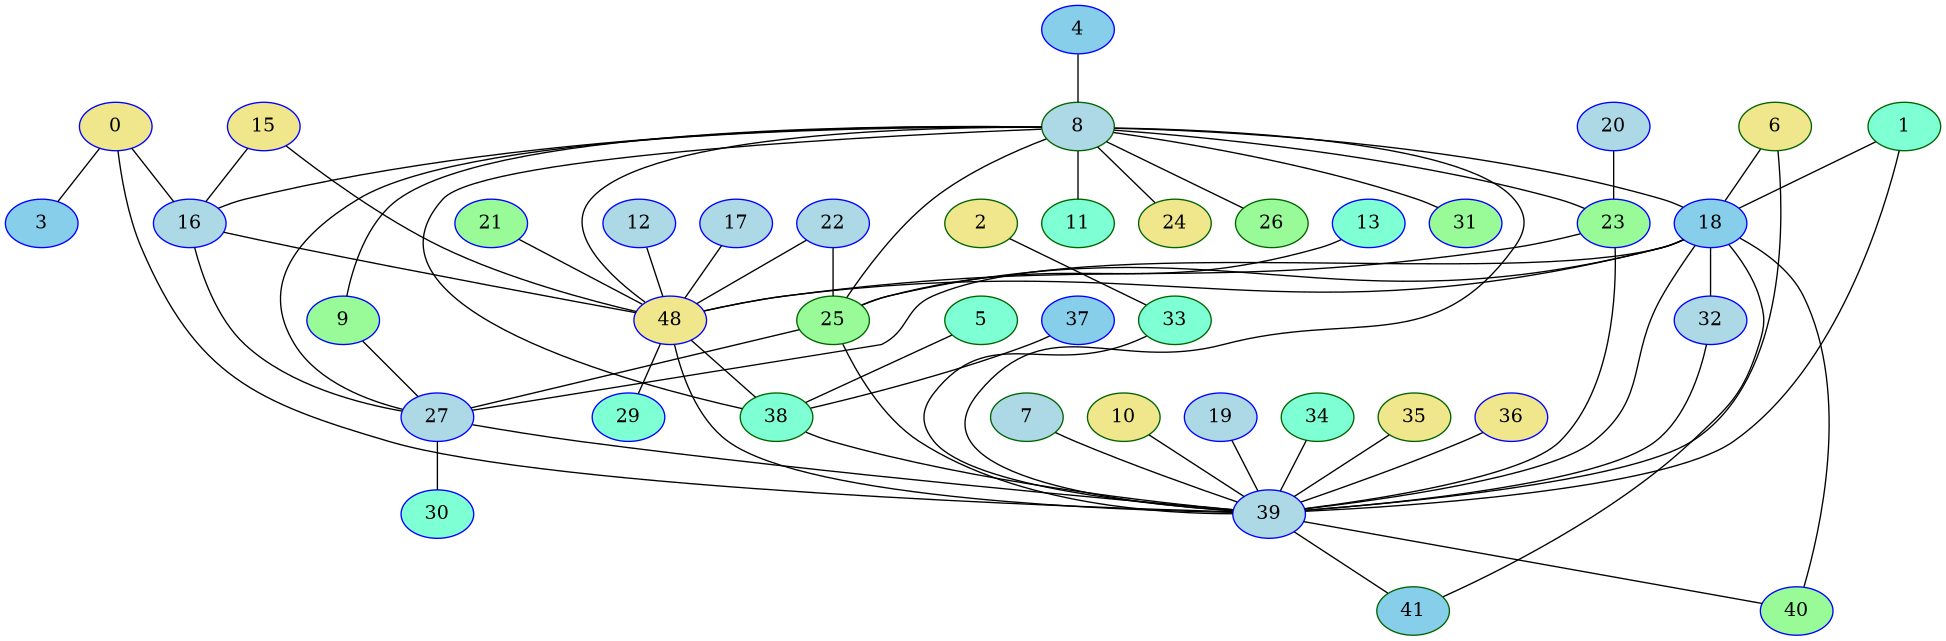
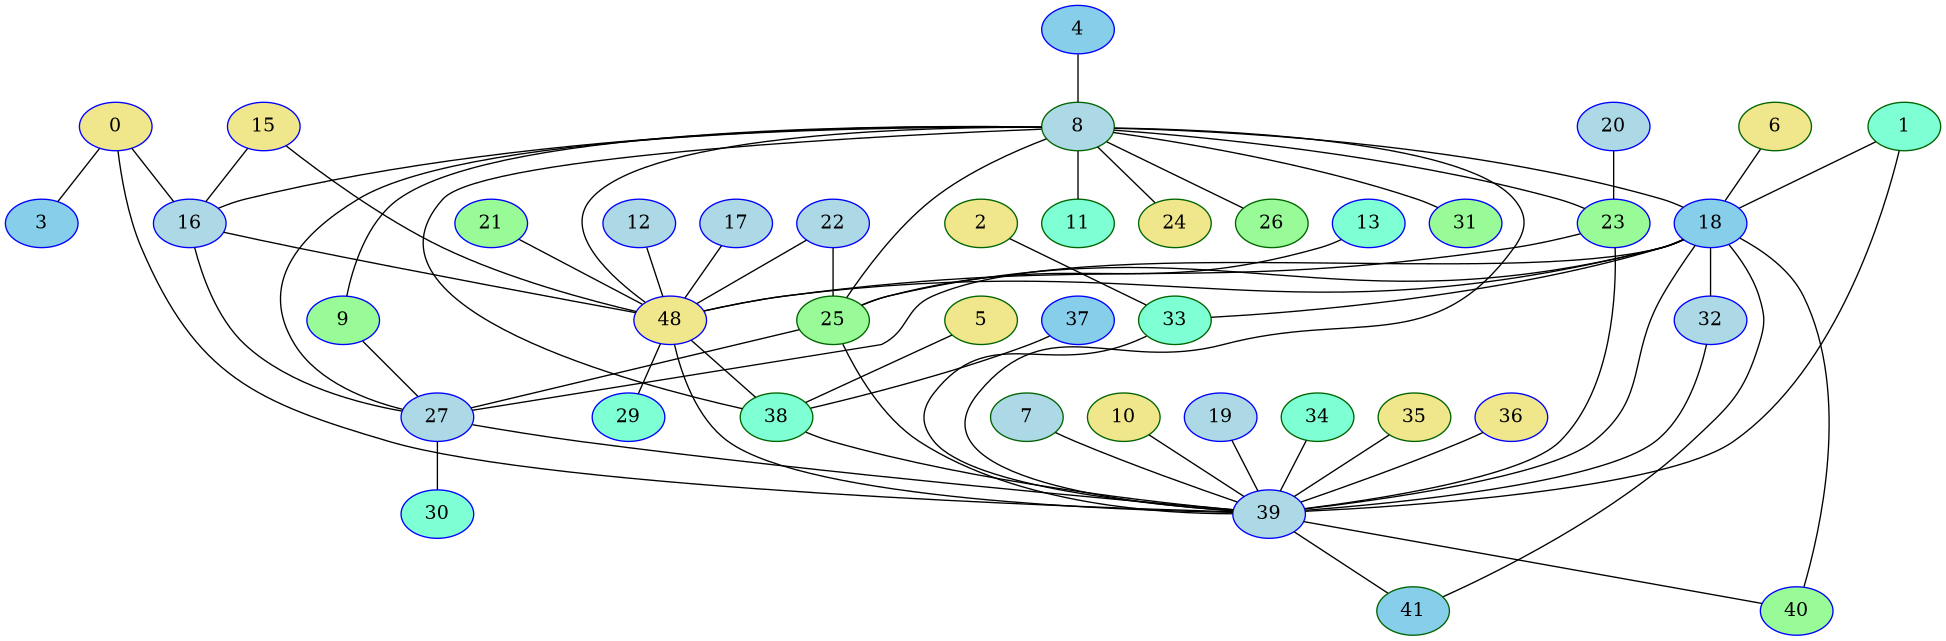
none -> (1438, 295)
(981, 320) -> (981, 320)
(1656, 457) -> none
